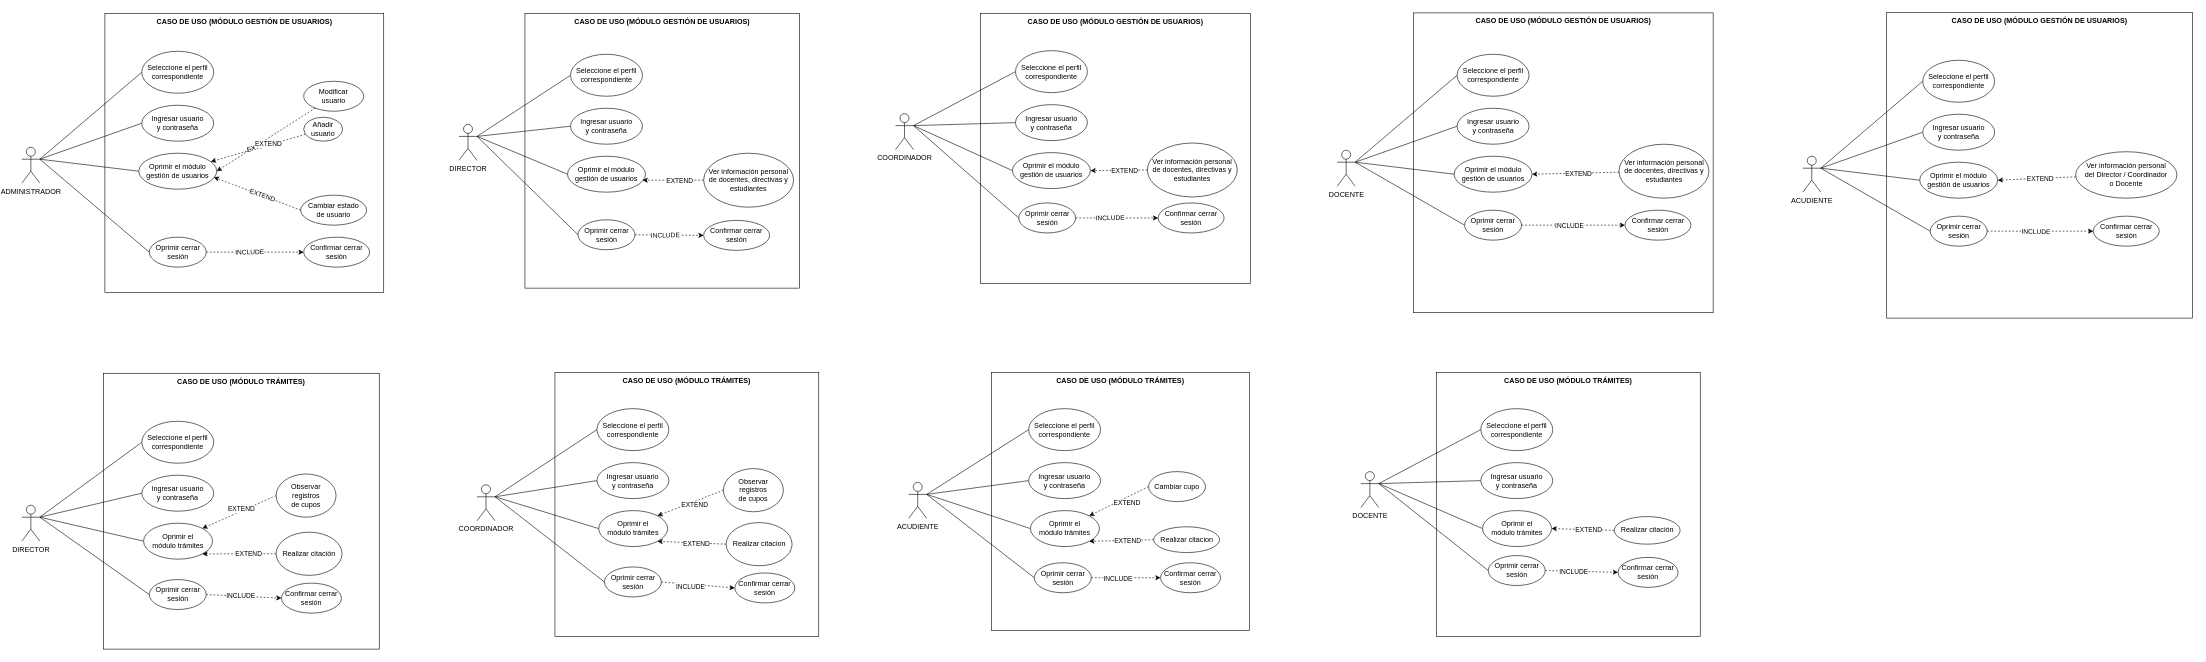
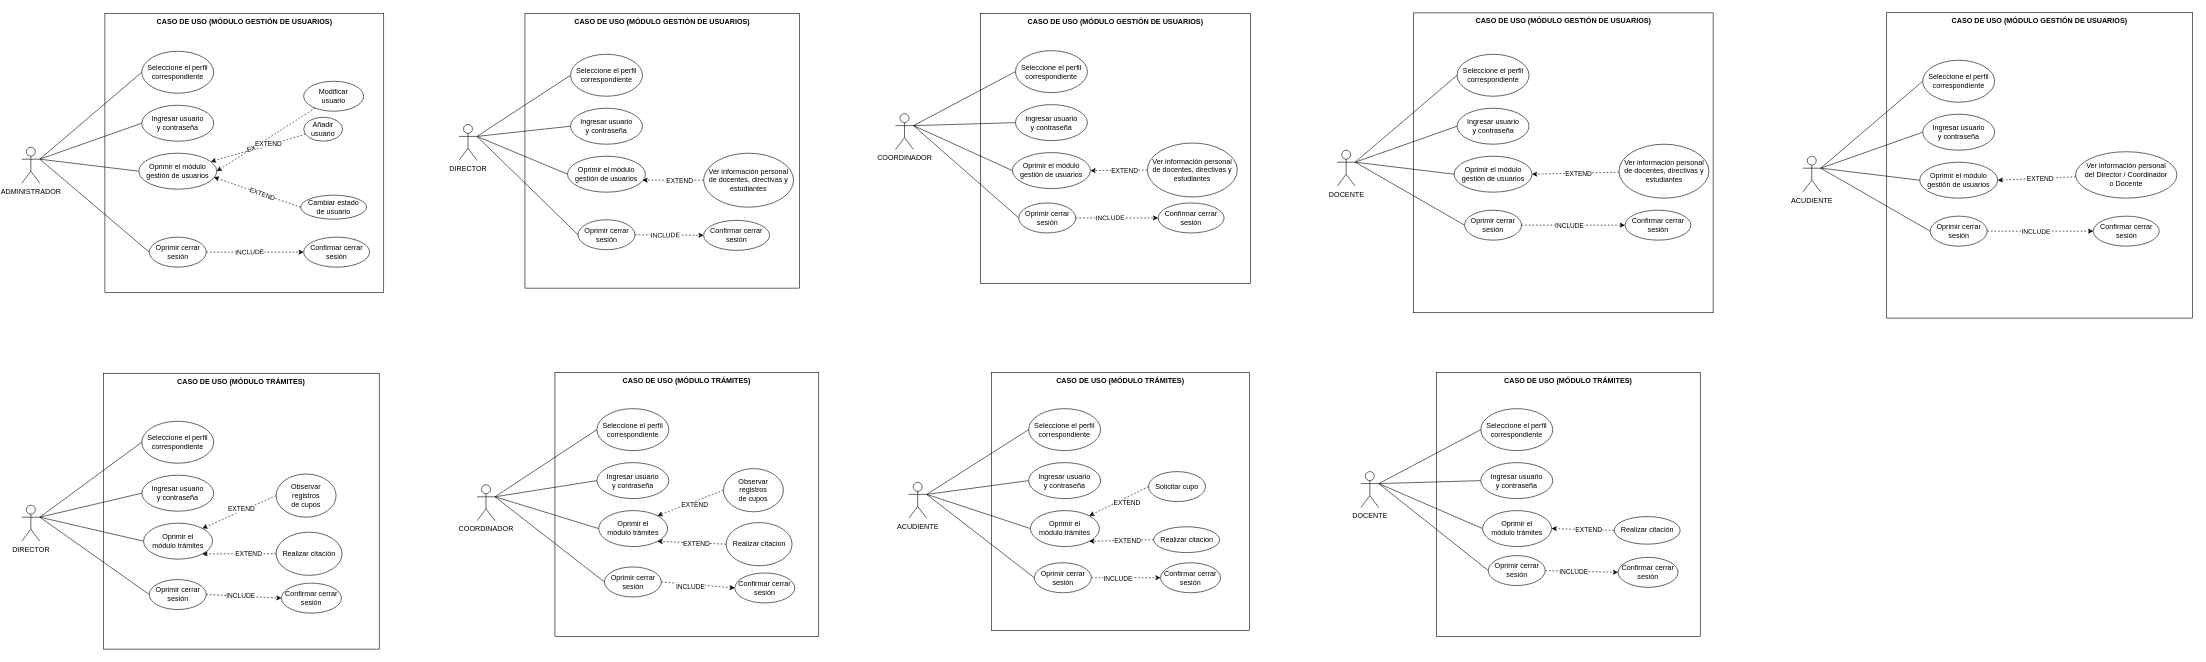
(333, 210) -> (333, 207)
(1177, 487) -> (1177, 487)
